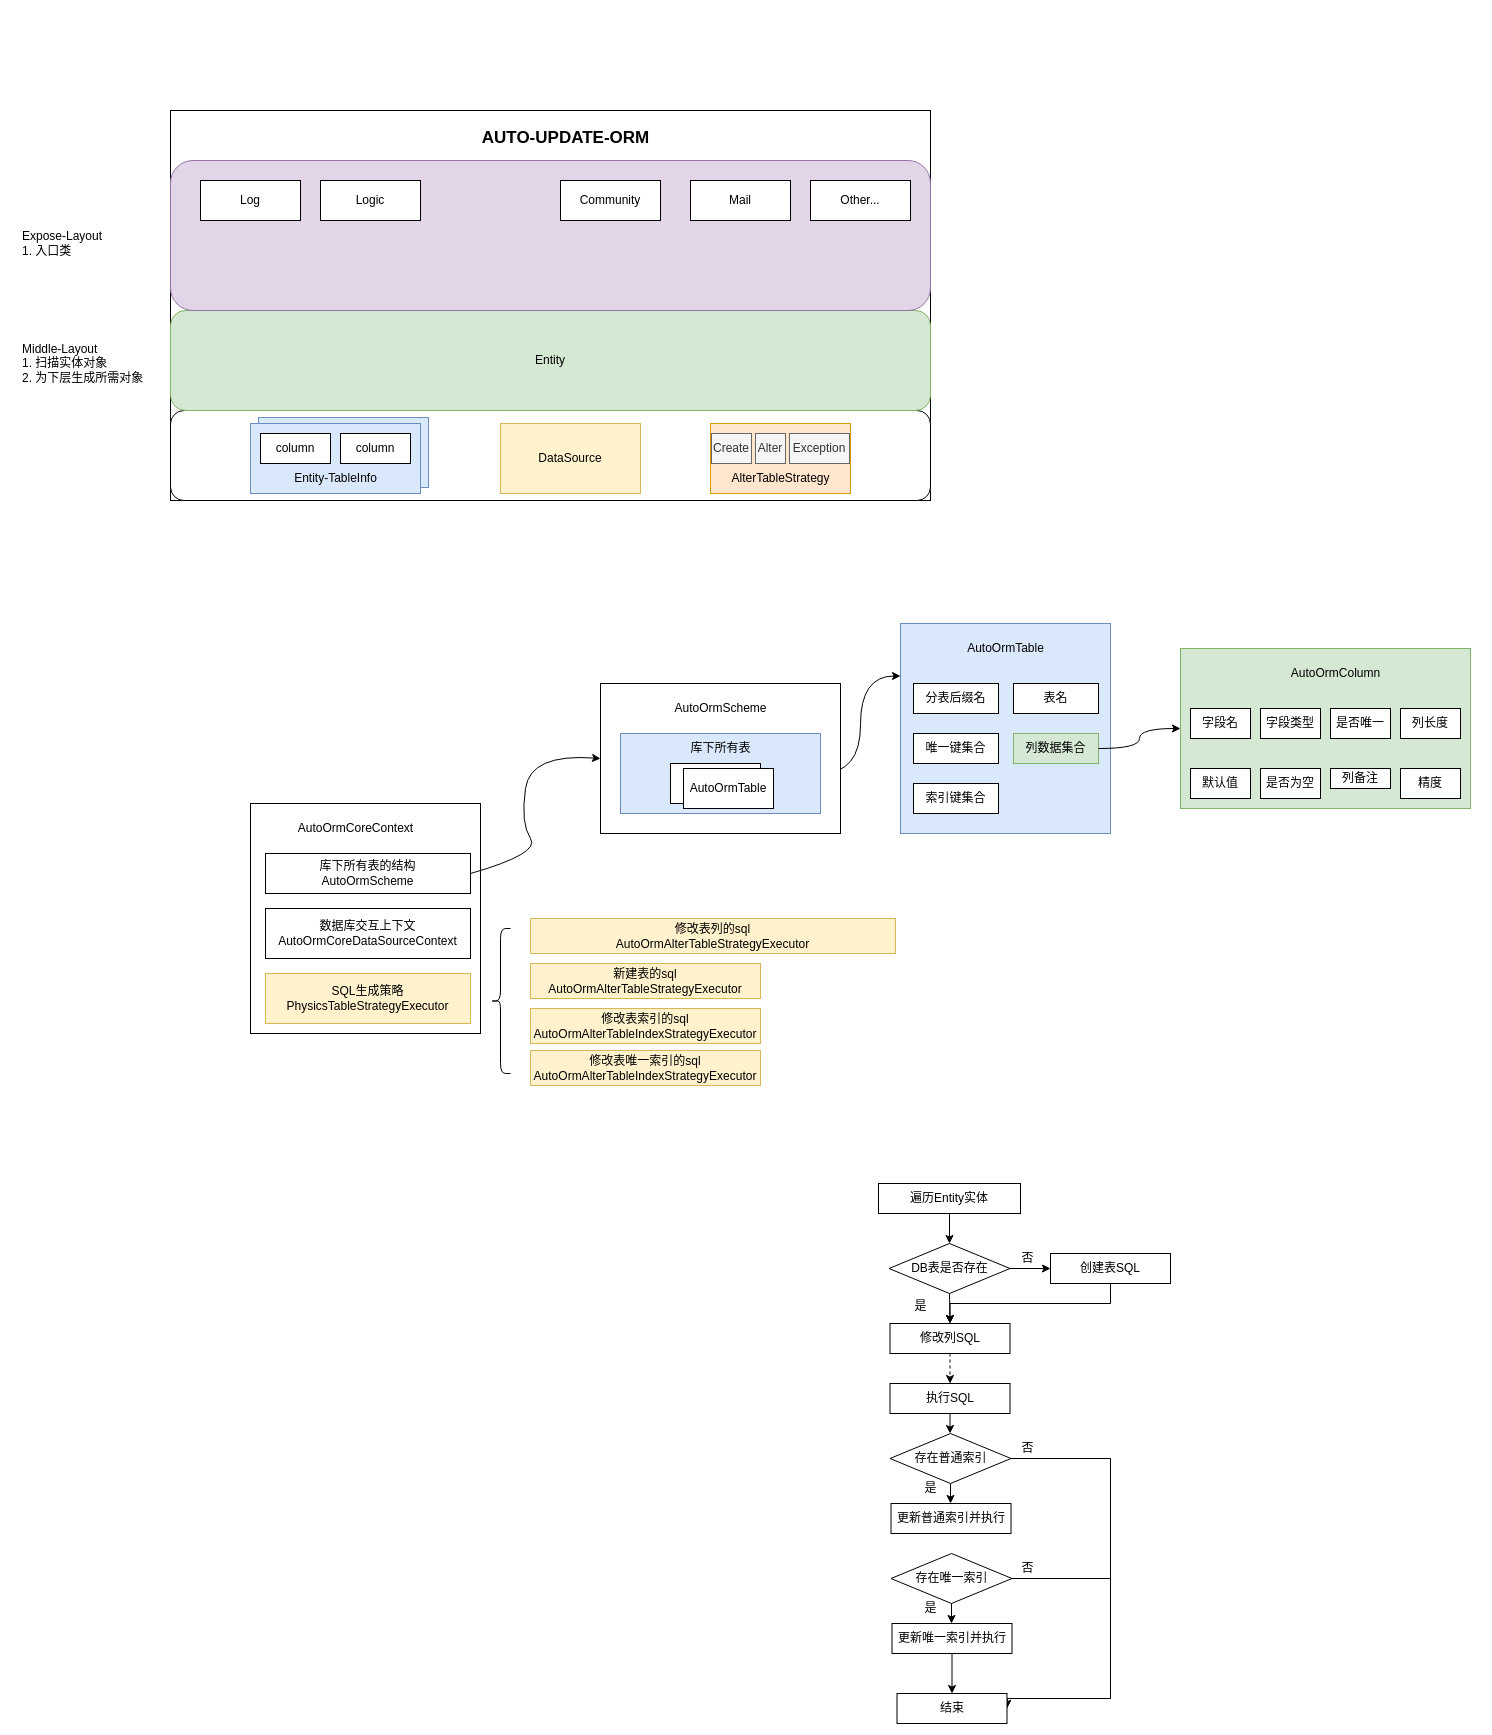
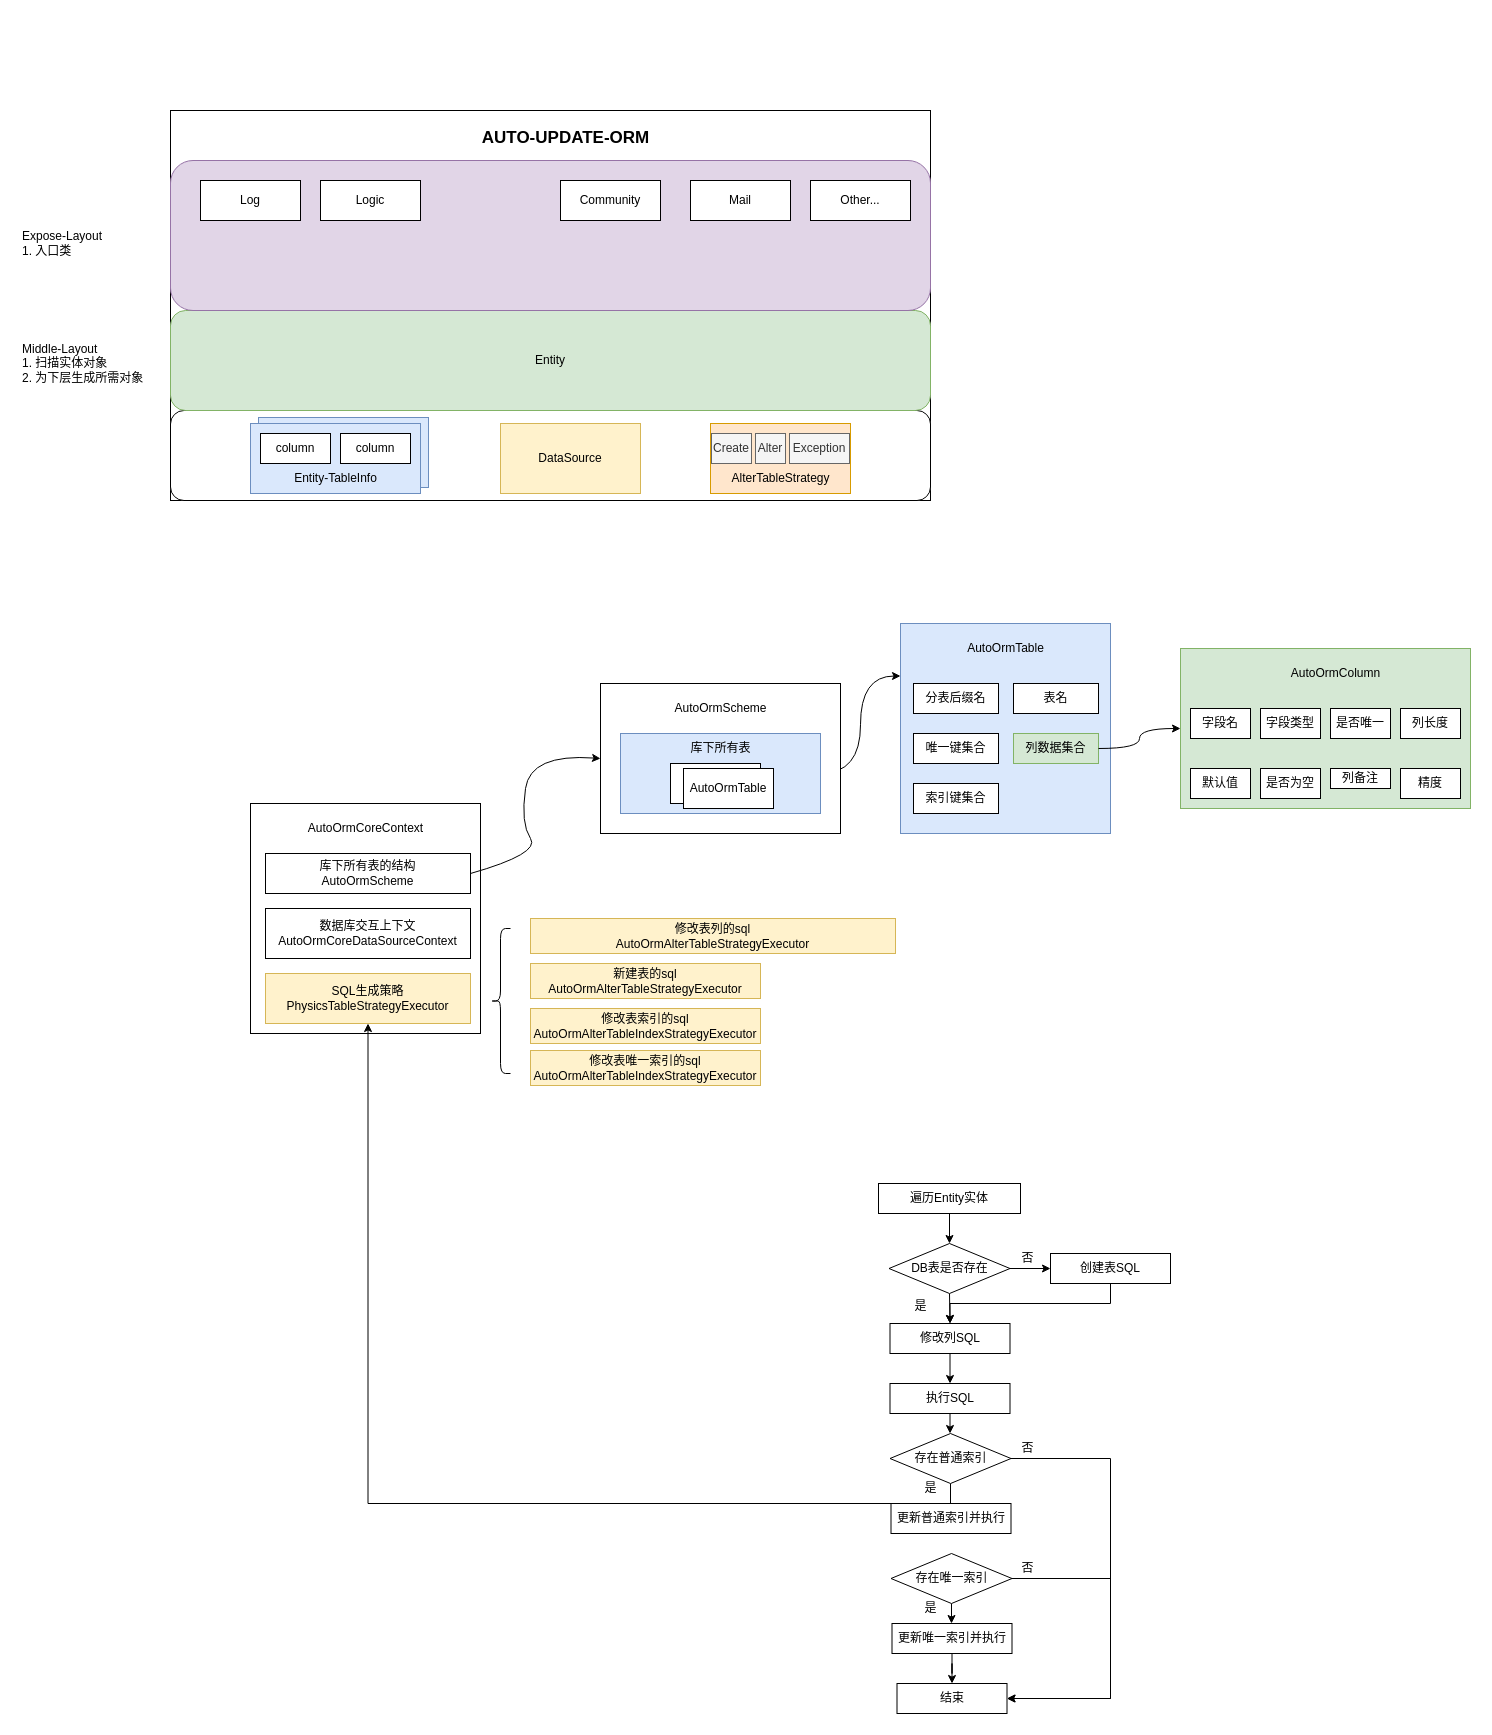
(356, 829) -> (366, 829)
(950, 1366) -> (950, 1366)
(951, 1495) -> (393, 1504)
(952, 1709) -> (952, 1699)
